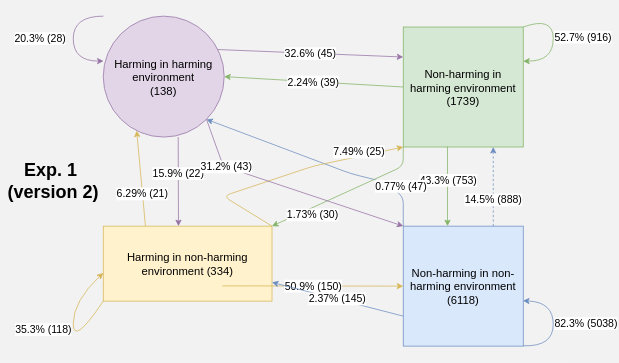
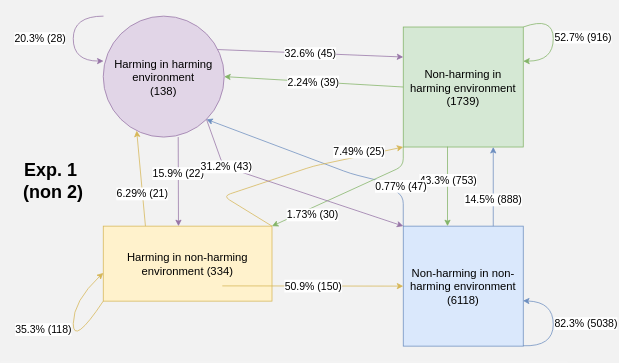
(493, 173) -> (493, 173)
(53, 181) -> (53, 181)
(331, 298) -> none
